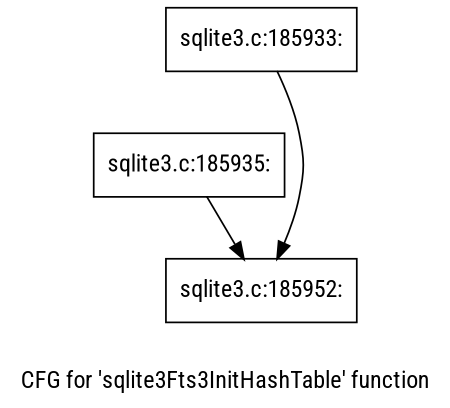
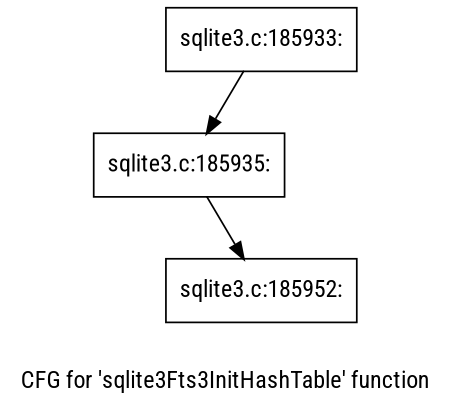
(303, 156) -> (230, 95)
